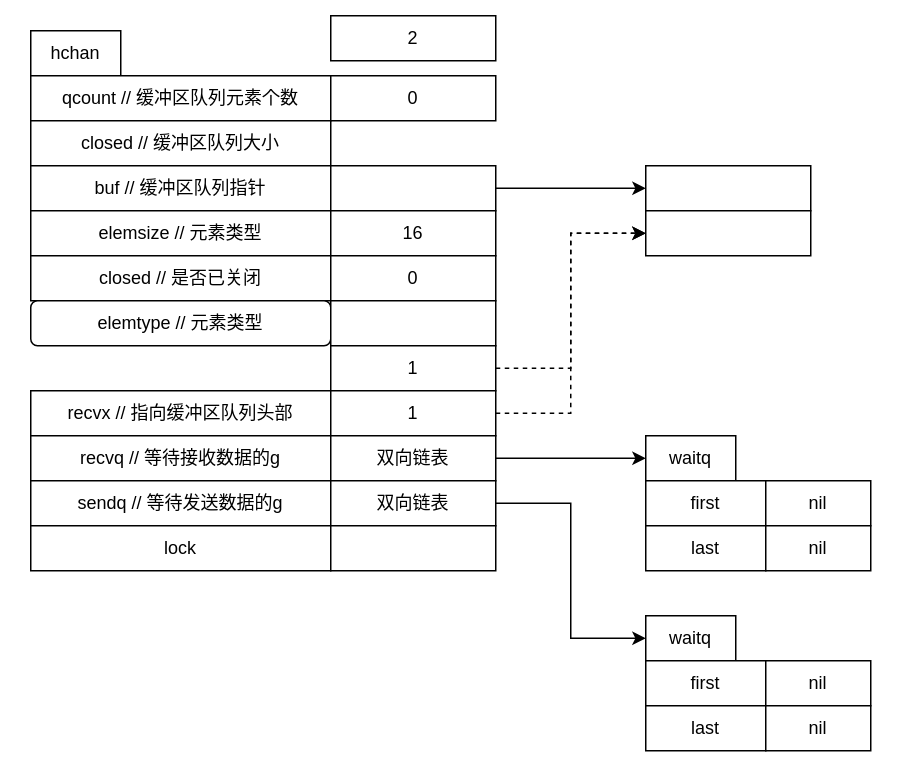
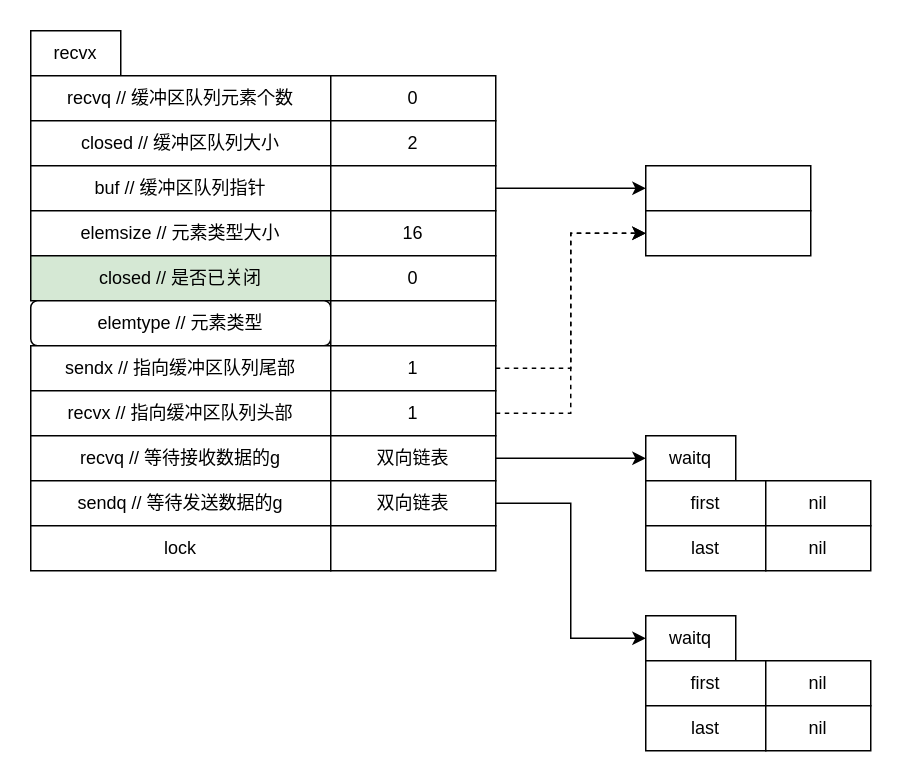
(413, 38) -> (413, 143)
(76, 53) -> (76, 53)
(181, 98) -> (181, 98)
(181, 233) -> (181, 233)
(181, 278) -> (181, 278)
none -> (181, 368)
